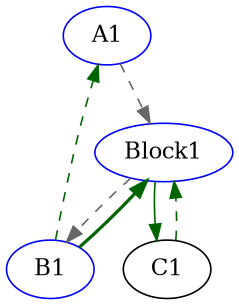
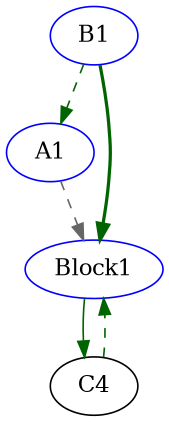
(104, 203) -> none
(167, 269) -> (94, 386)
